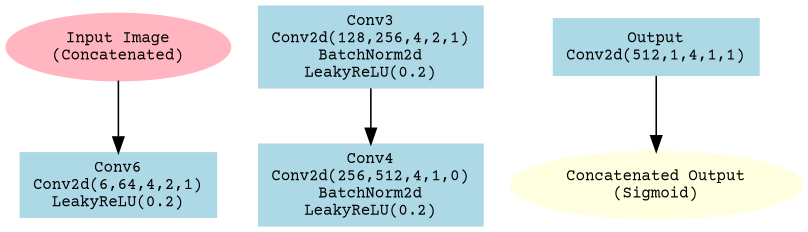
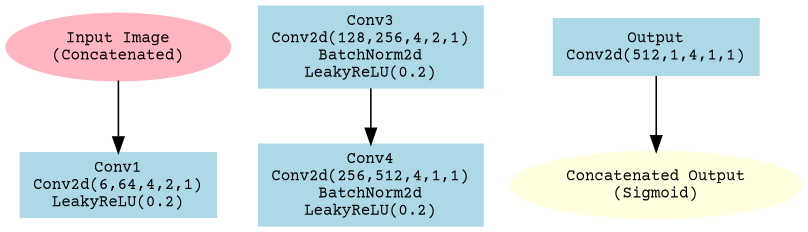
(118, 185) -> (118, 185)
(371, 185) -> (371, 185)
